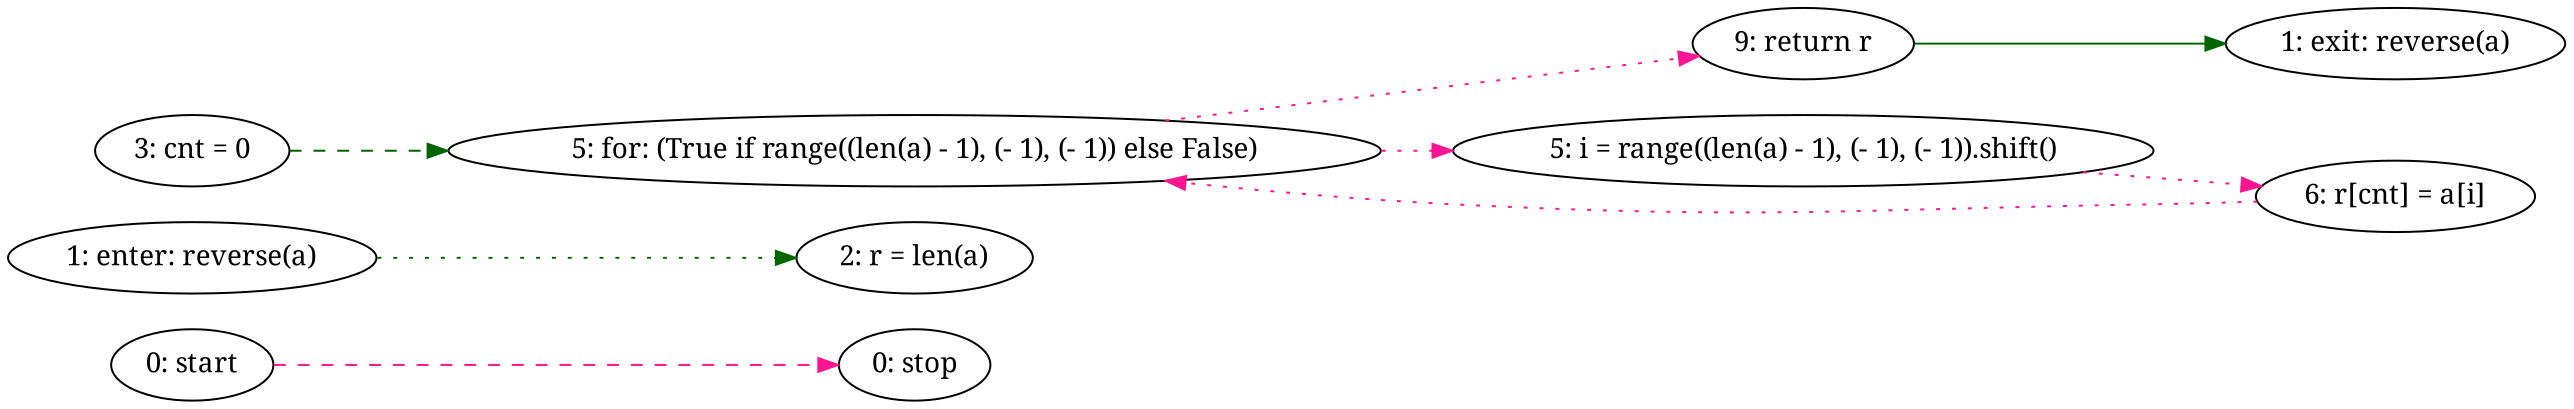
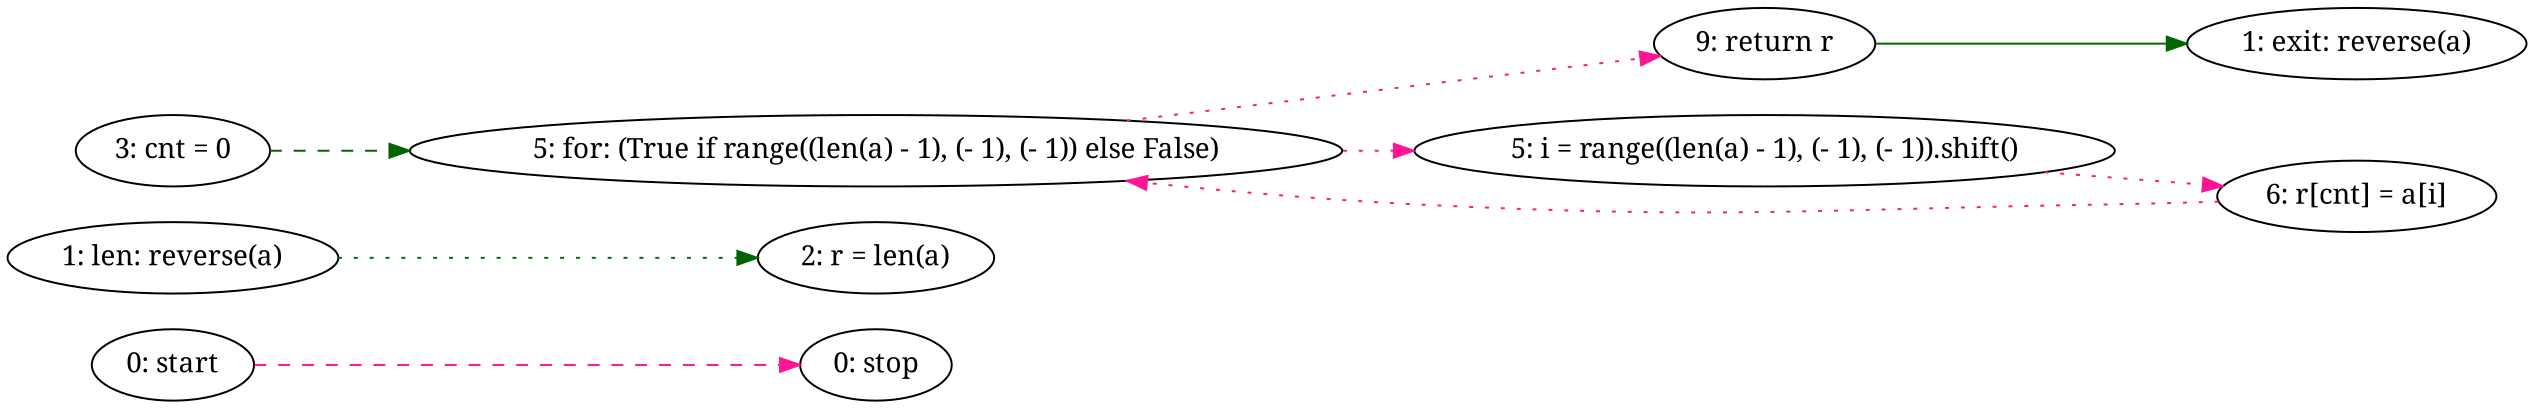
(192, 258) -> (173, 258)
